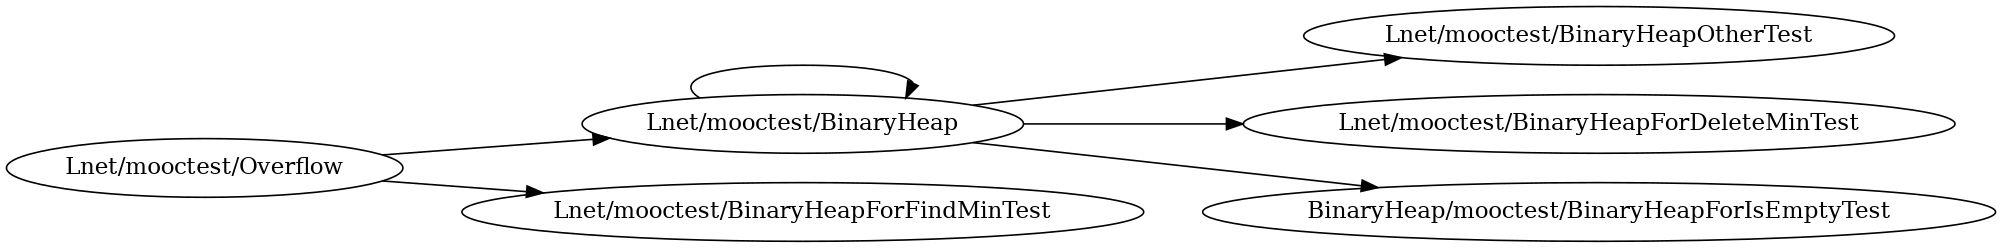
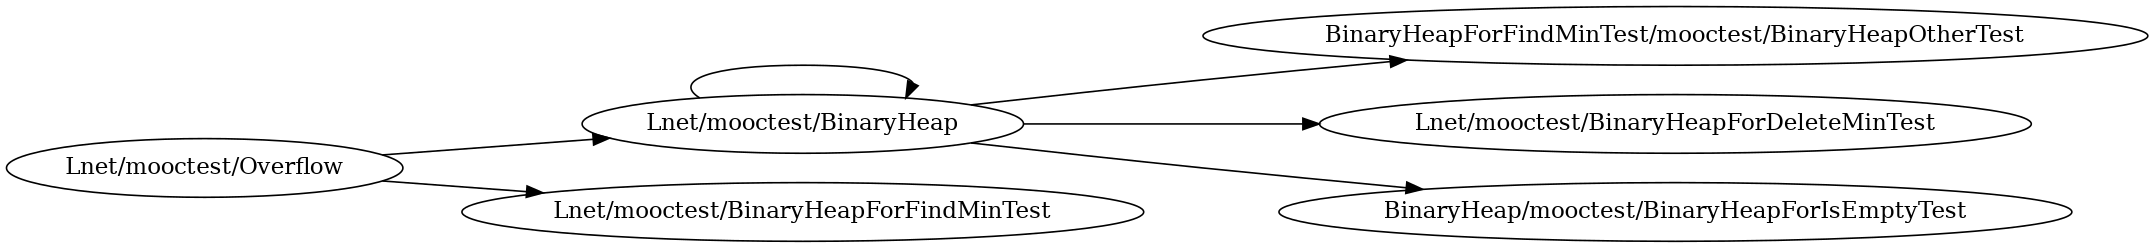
(1599, 36) -> (1675, 36)
